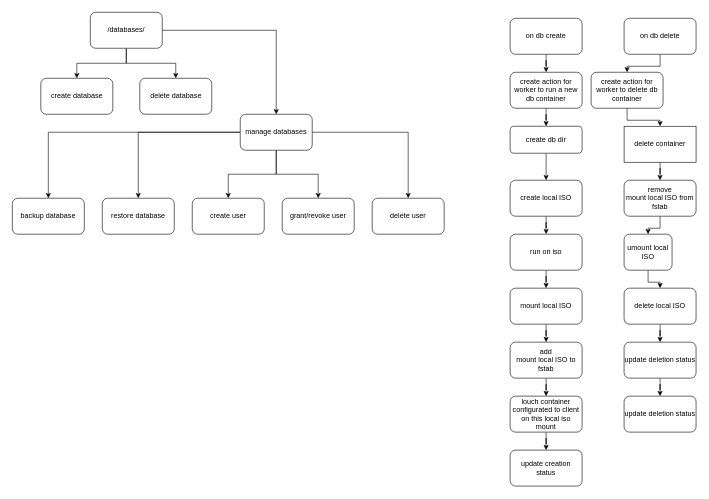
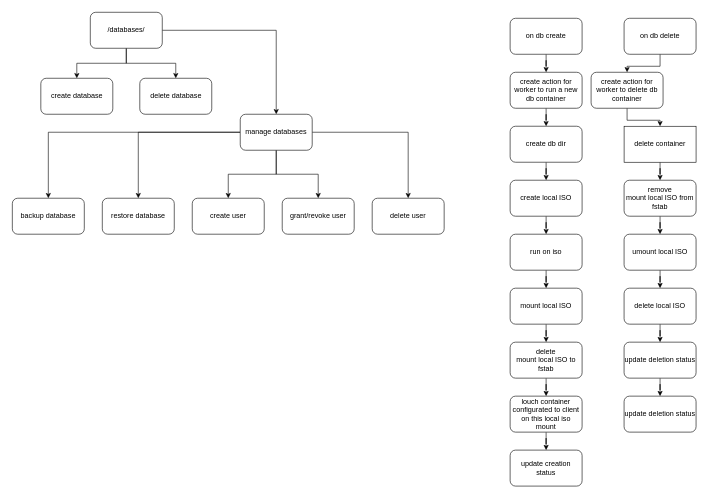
(546, 140) -> (546, 144)
(648, 252) -> (660, 252)
(546, 360) -> (546, 360)
